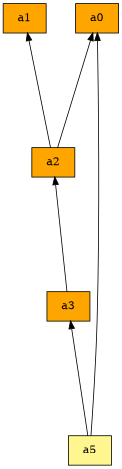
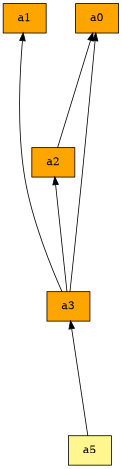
(40, 94) -> (24, 169)
(99, 238) -> (83, 166)
